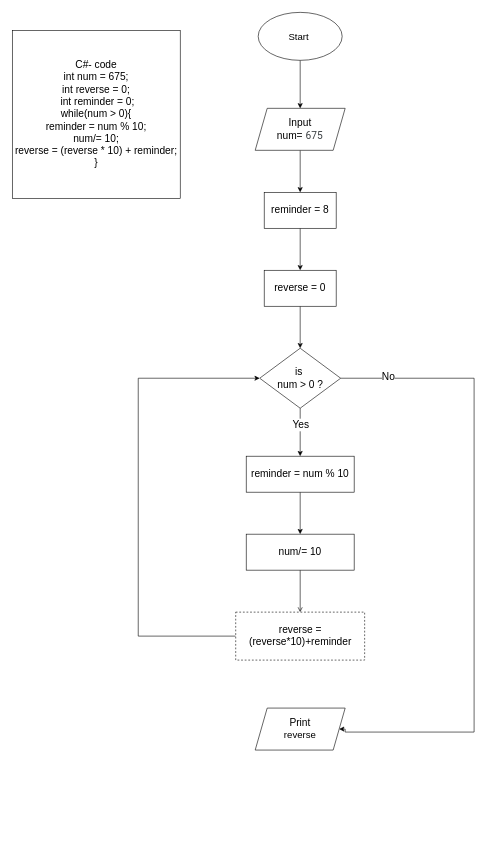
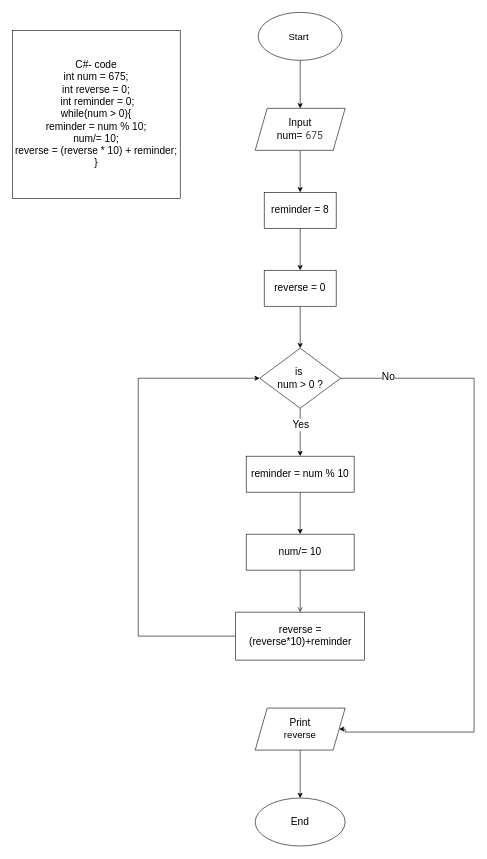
(300, 636) -> (300, 636)
none -> (300, 792)
none -> (300, 822)
